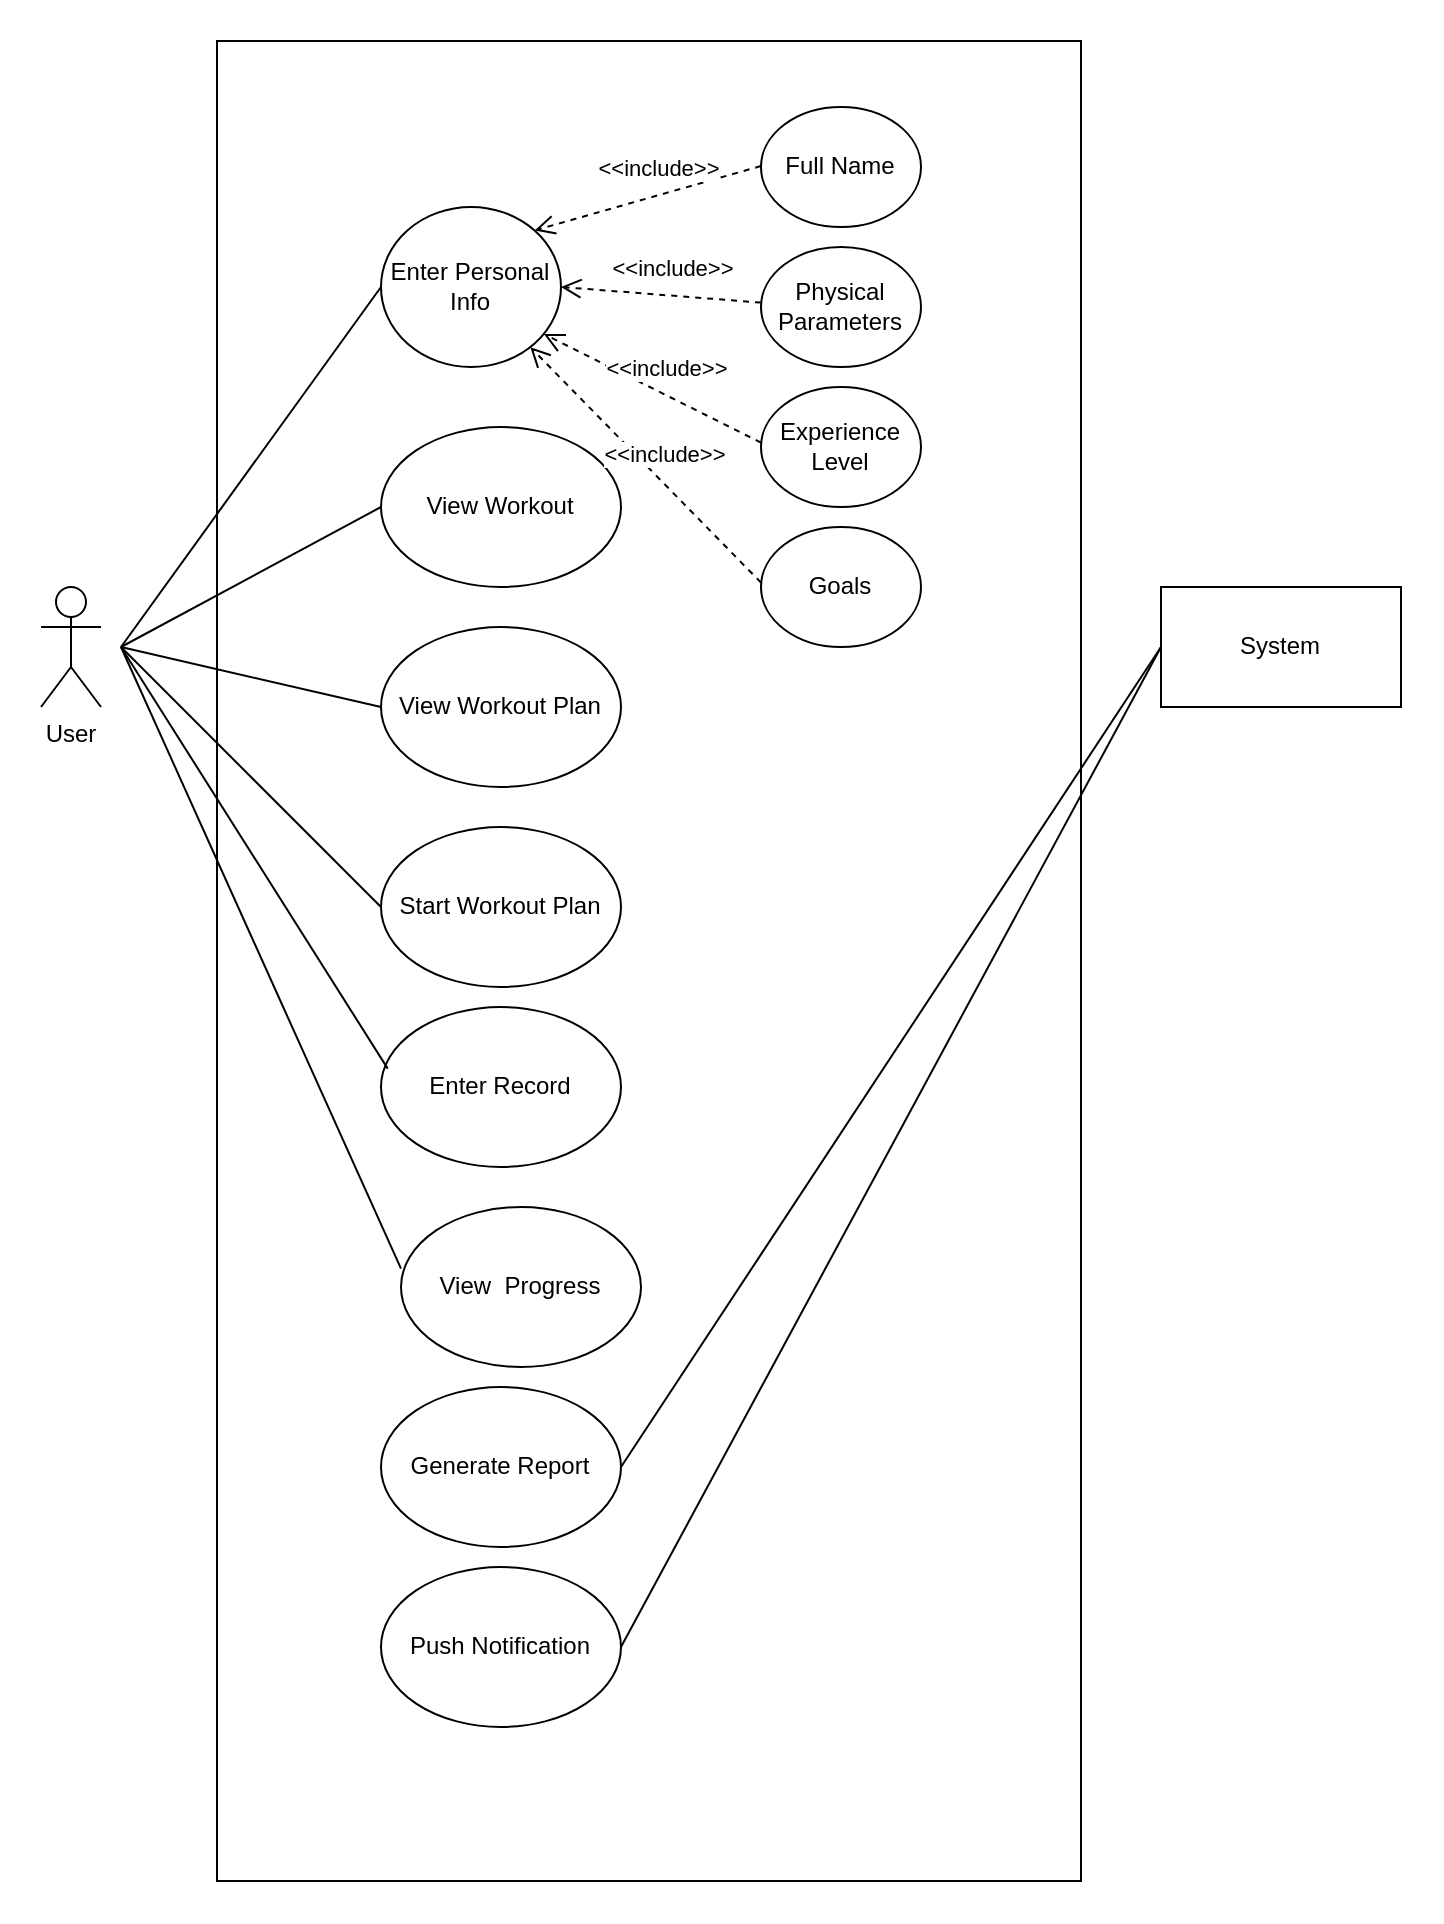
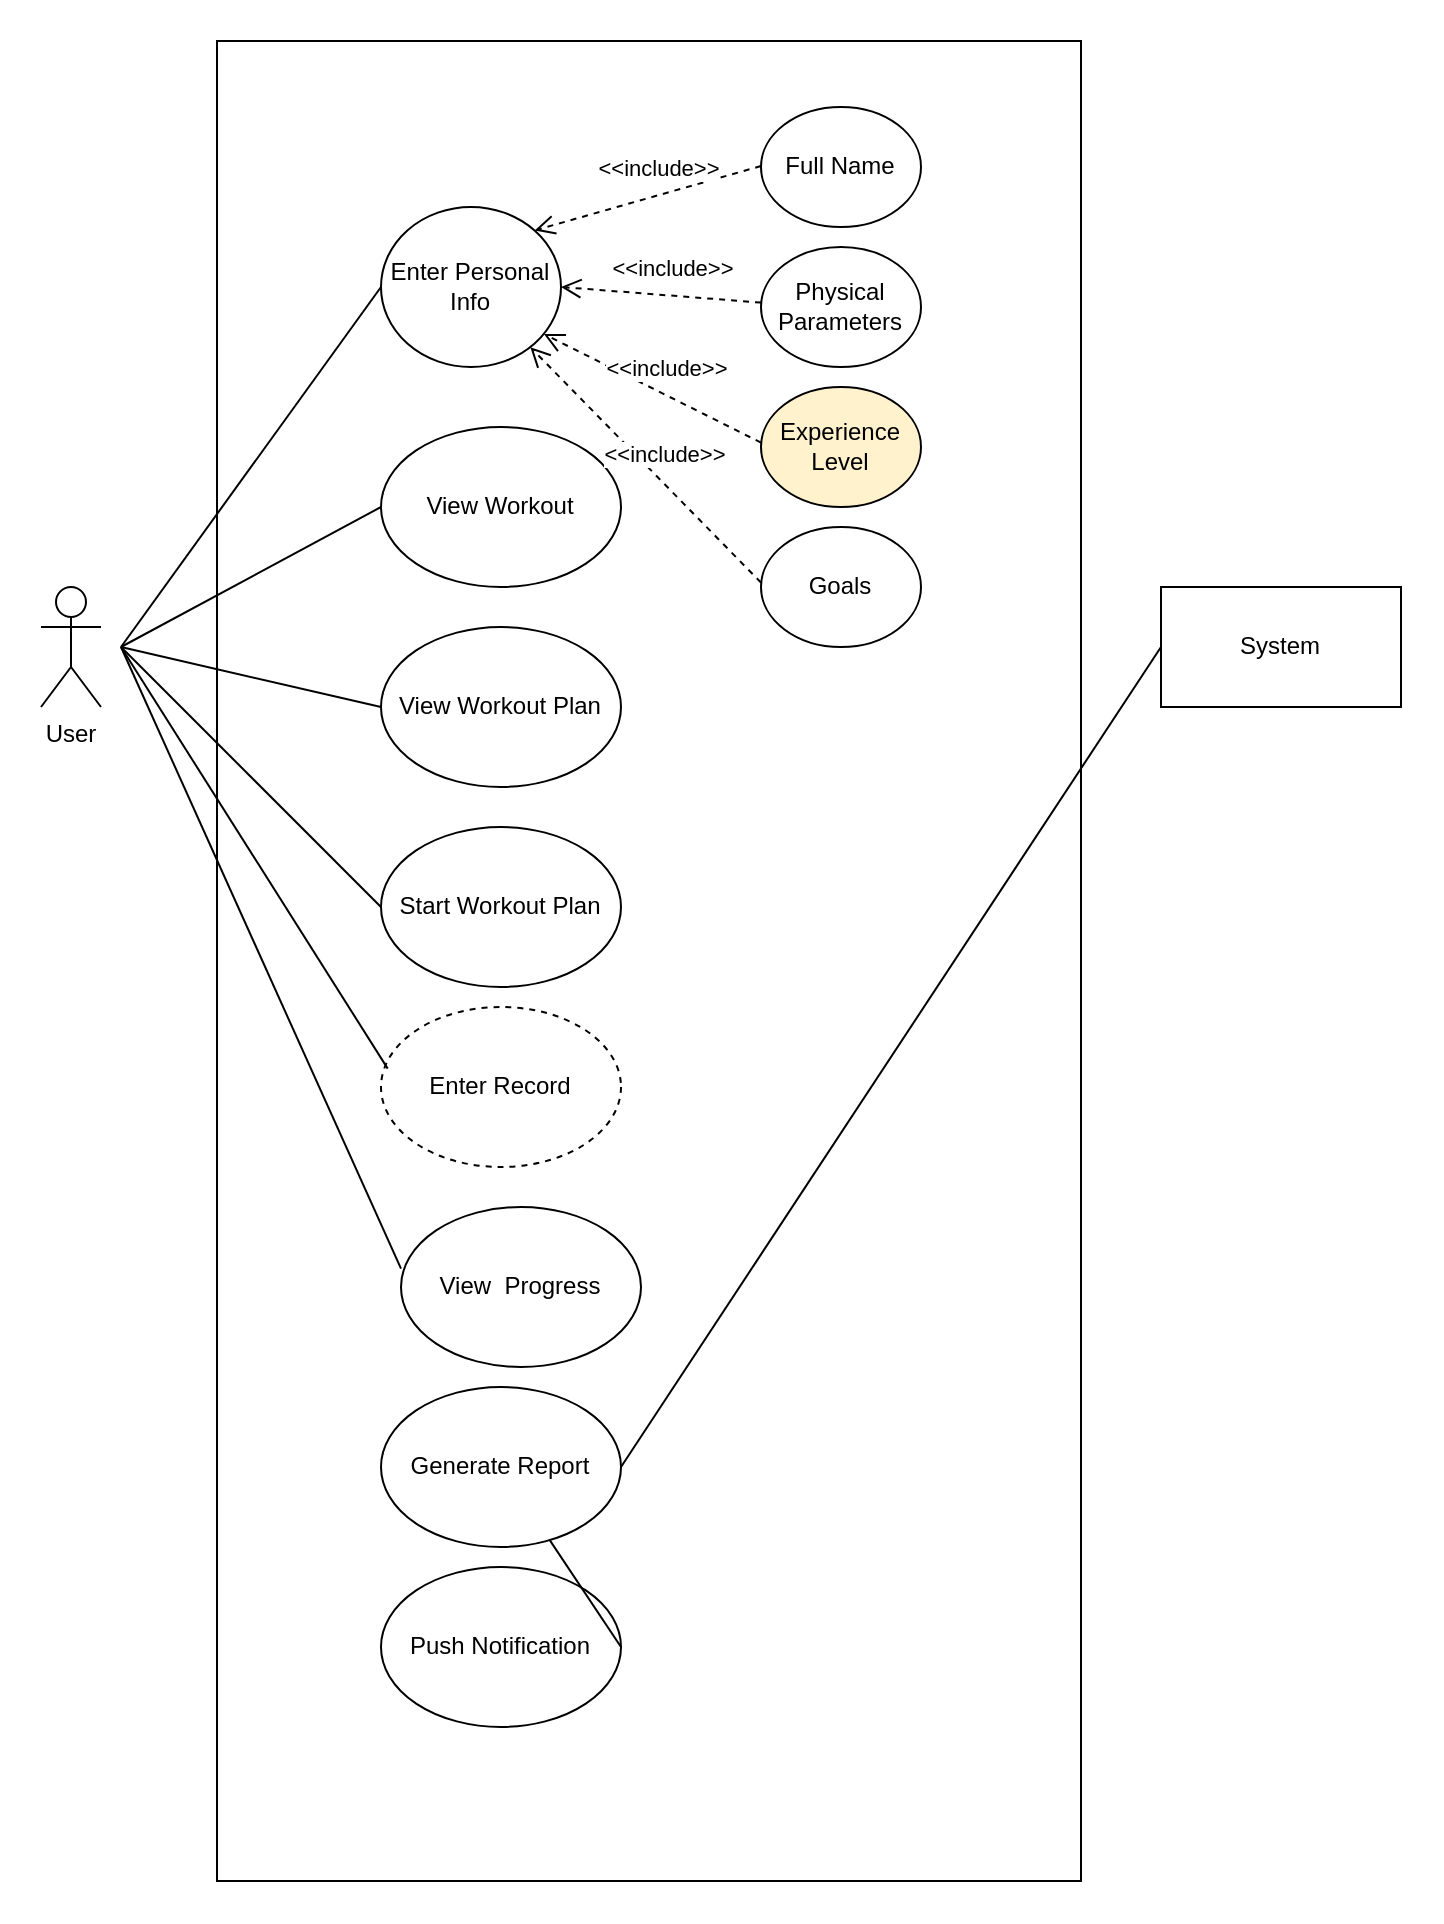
(841, 447) -> (841, 447)
(501, 1087) -> (501, 1087)
(882, 1163) -> (585, 1594)
